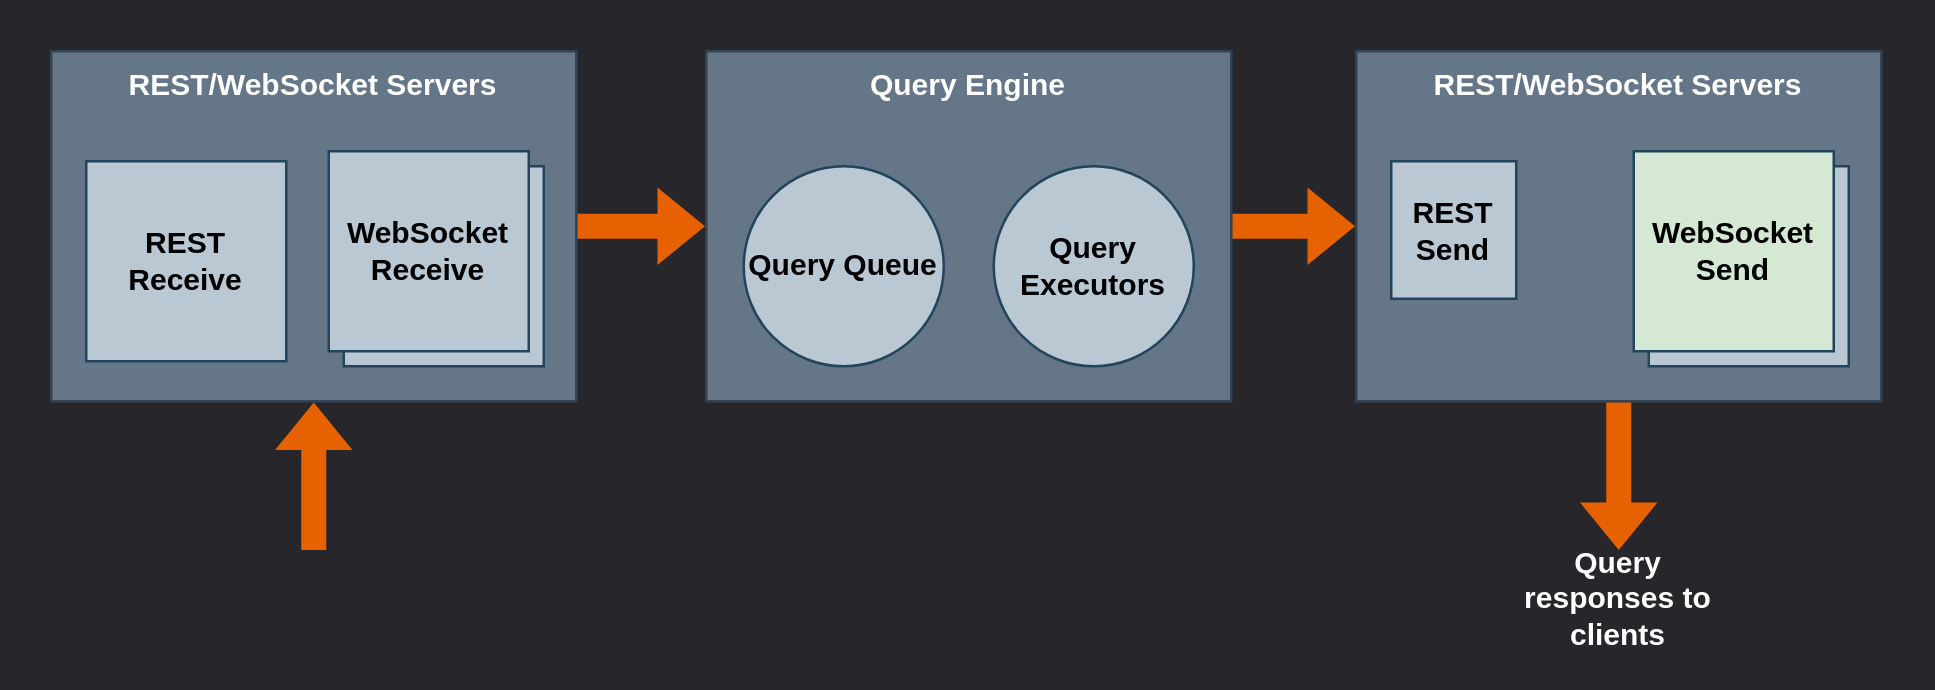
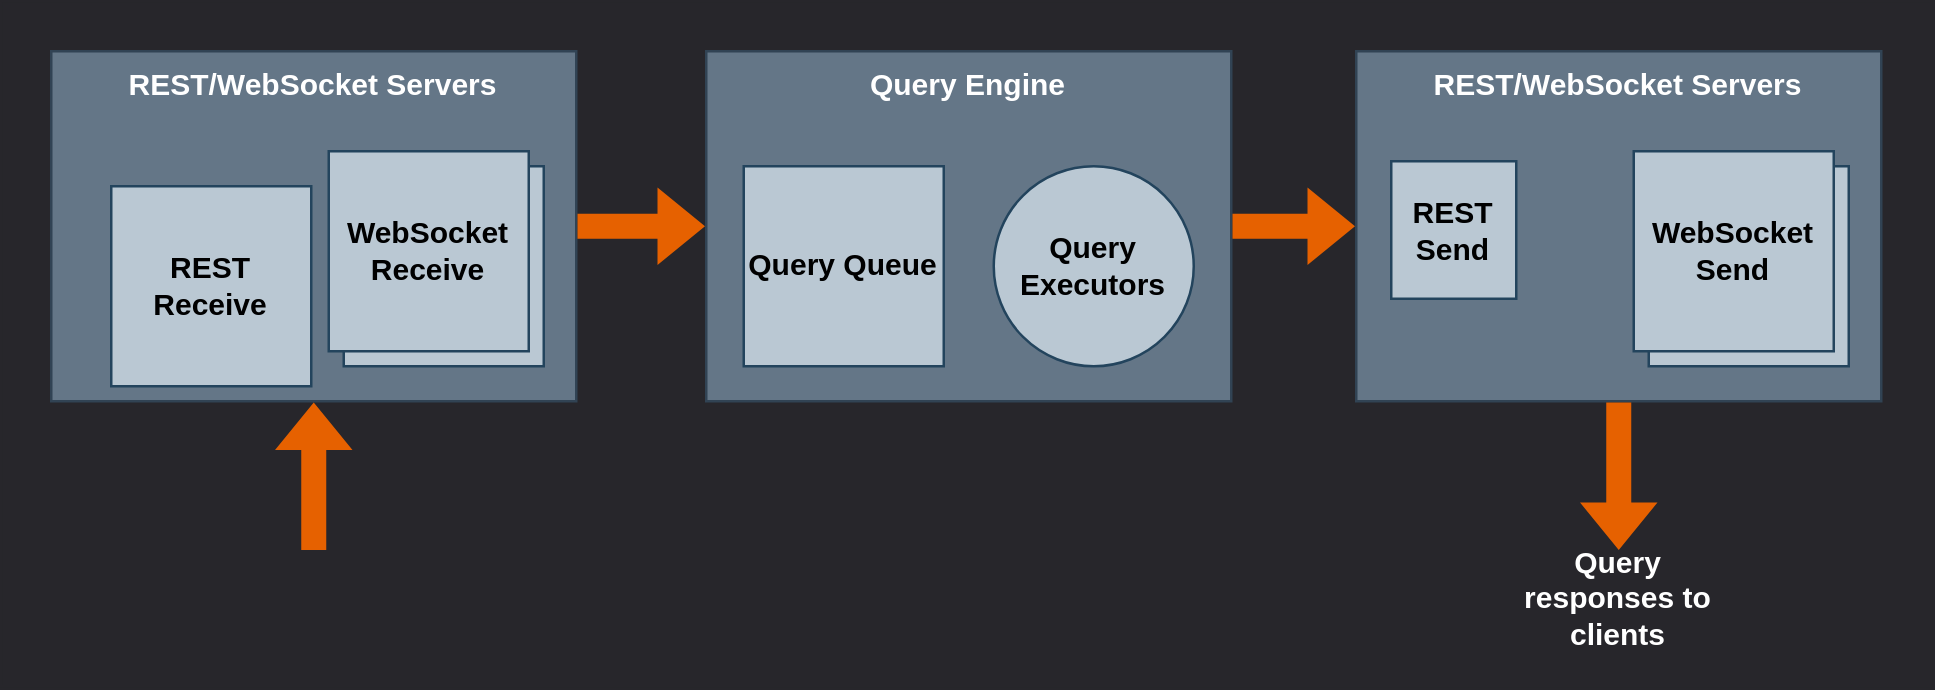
(1734, 251) -> (1734, 251)
(186, 261) -> (211, 286)
(844, 266) -> (844, 266)
